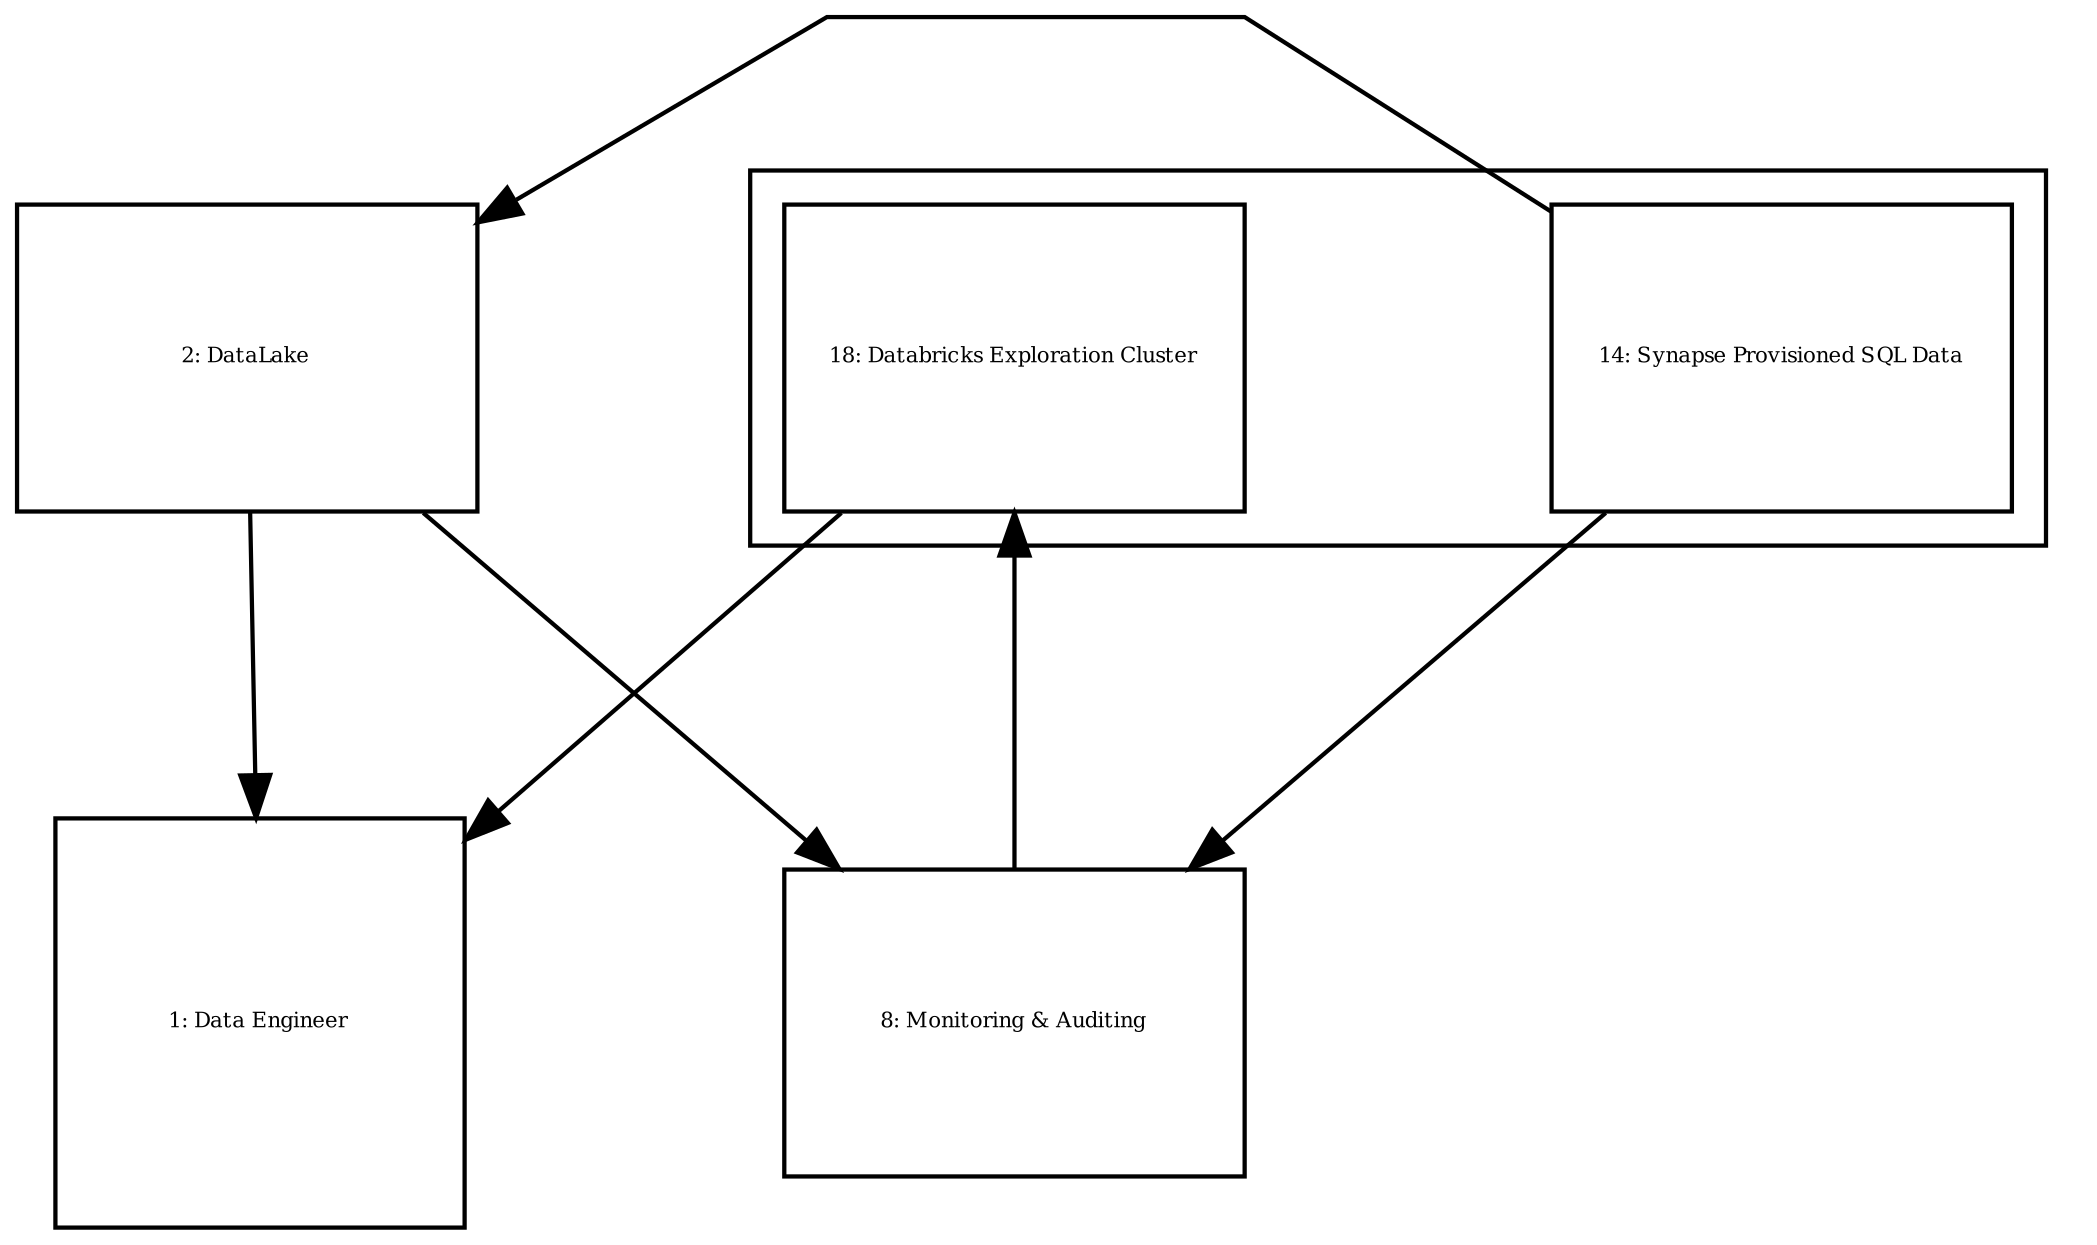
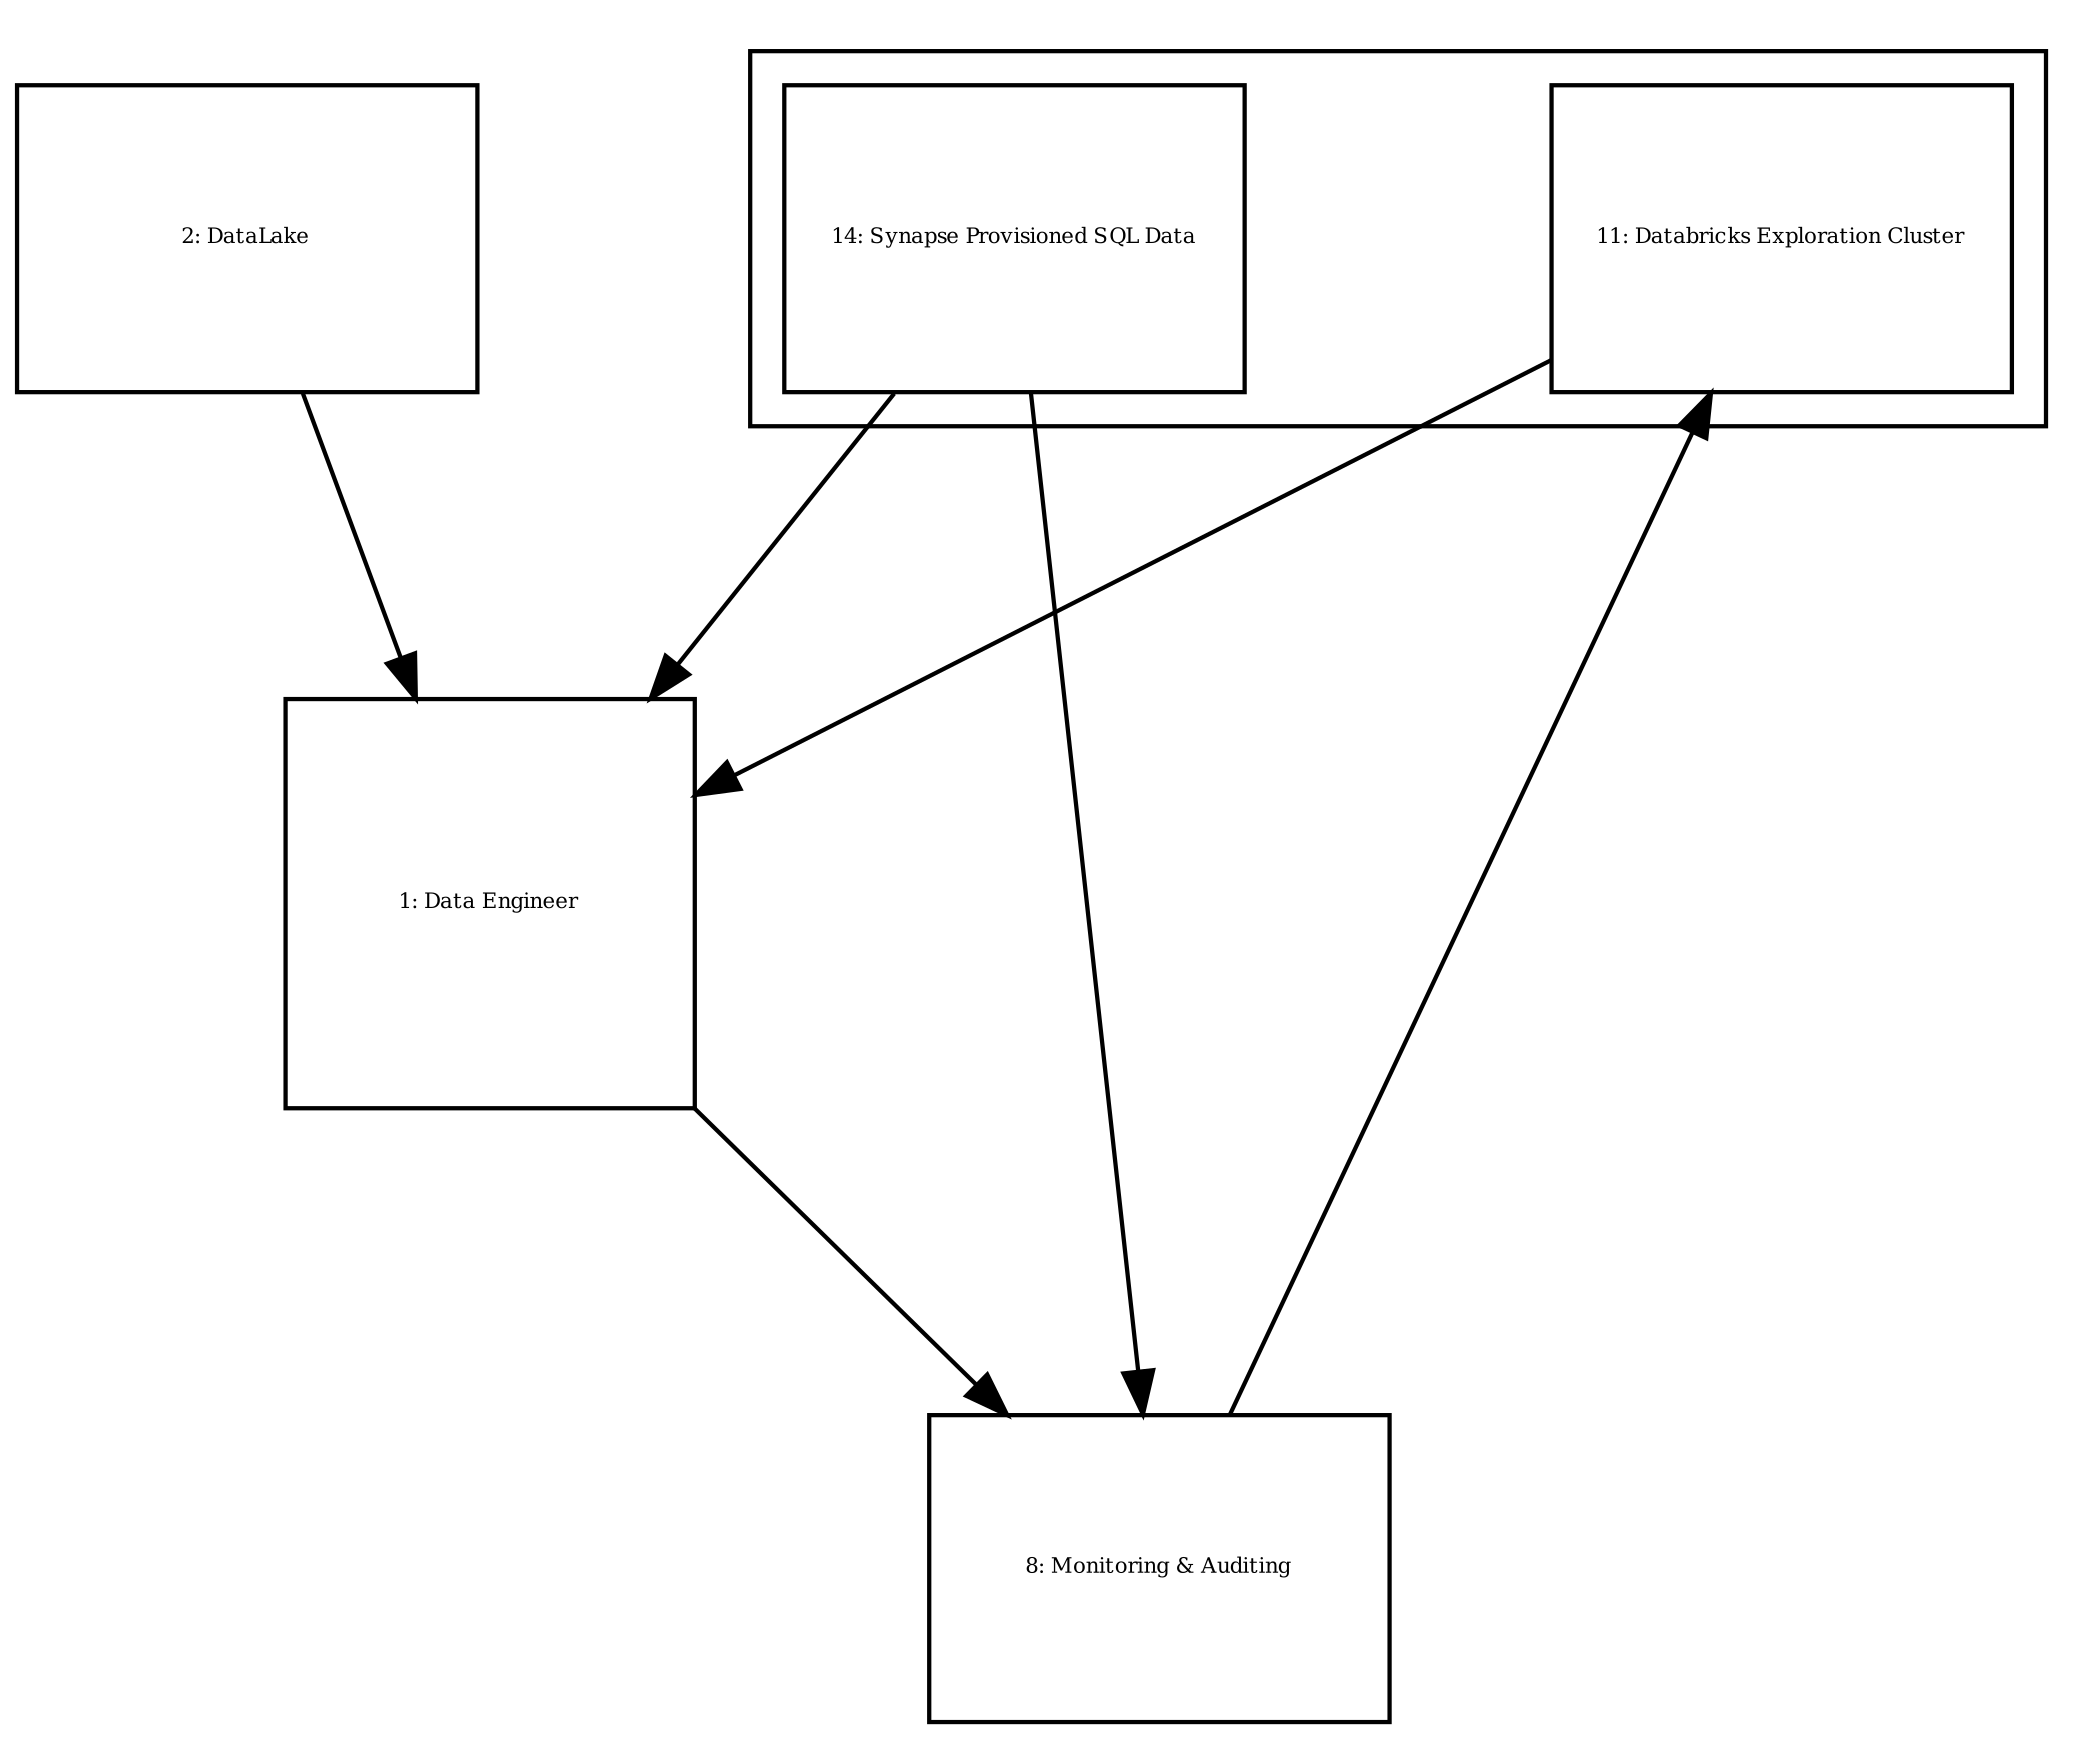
(1037, 17) -> (786, 529)
(1014, 358) -> (1782, 239)
(605, 669) -> (835, 1246)
